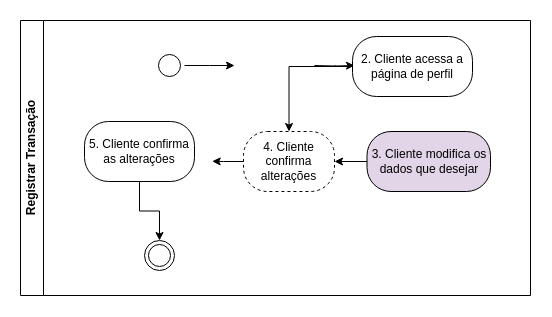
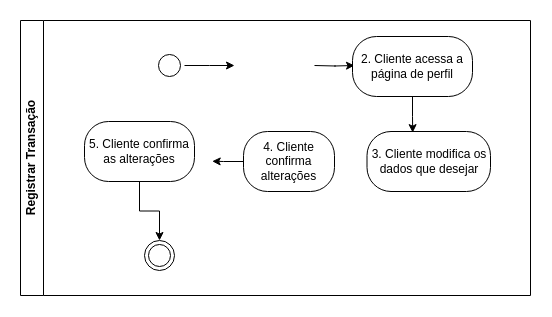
(289, 84) -> (413, 111)
(289, 162) -> (289, 162)
(347, 162) -> none
(429, 162) -> (429, 162)
